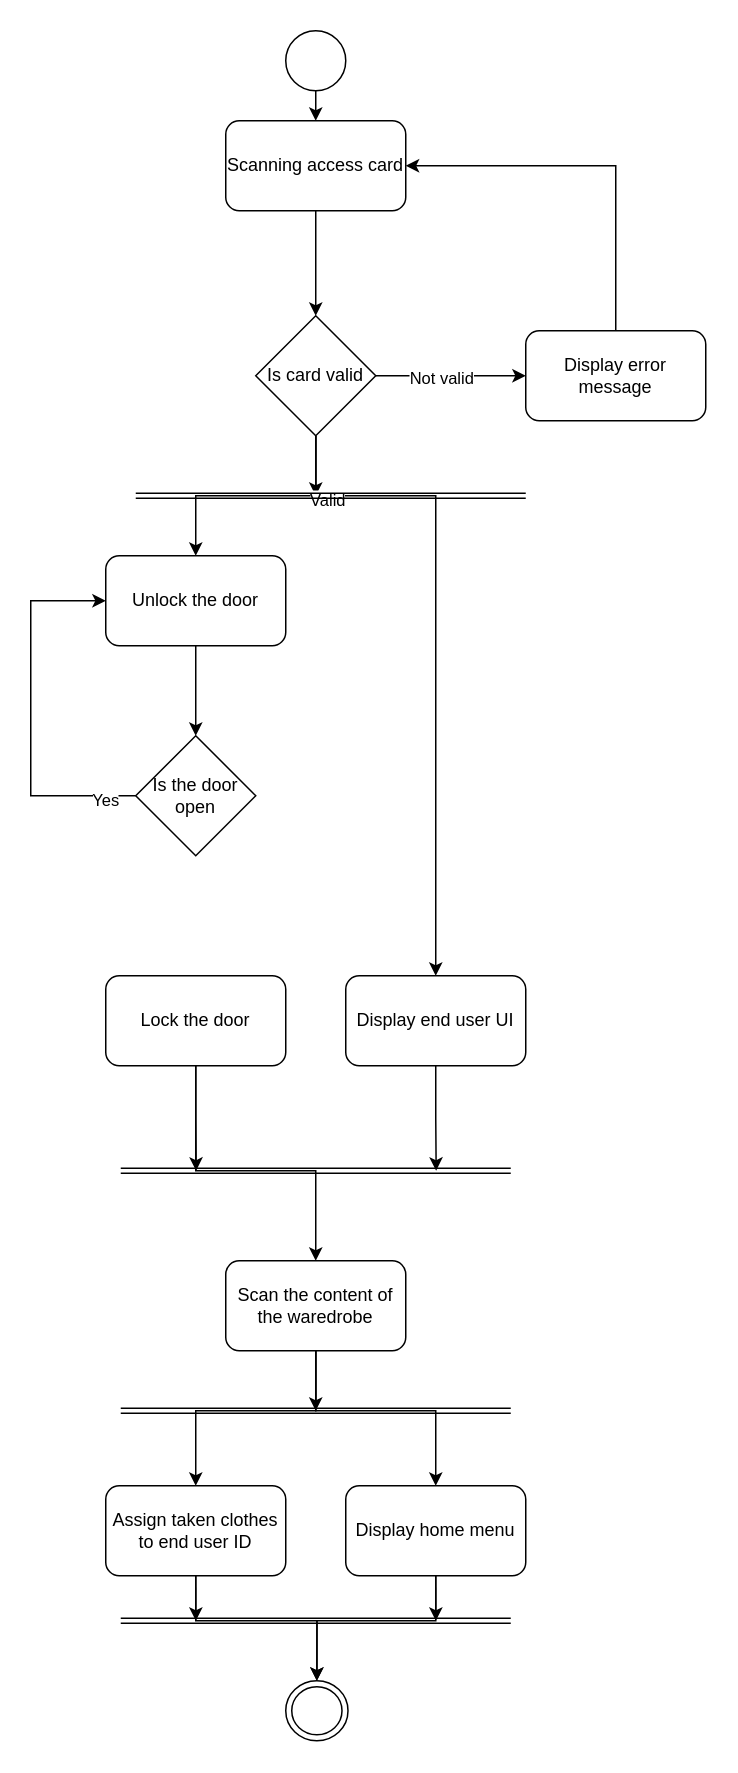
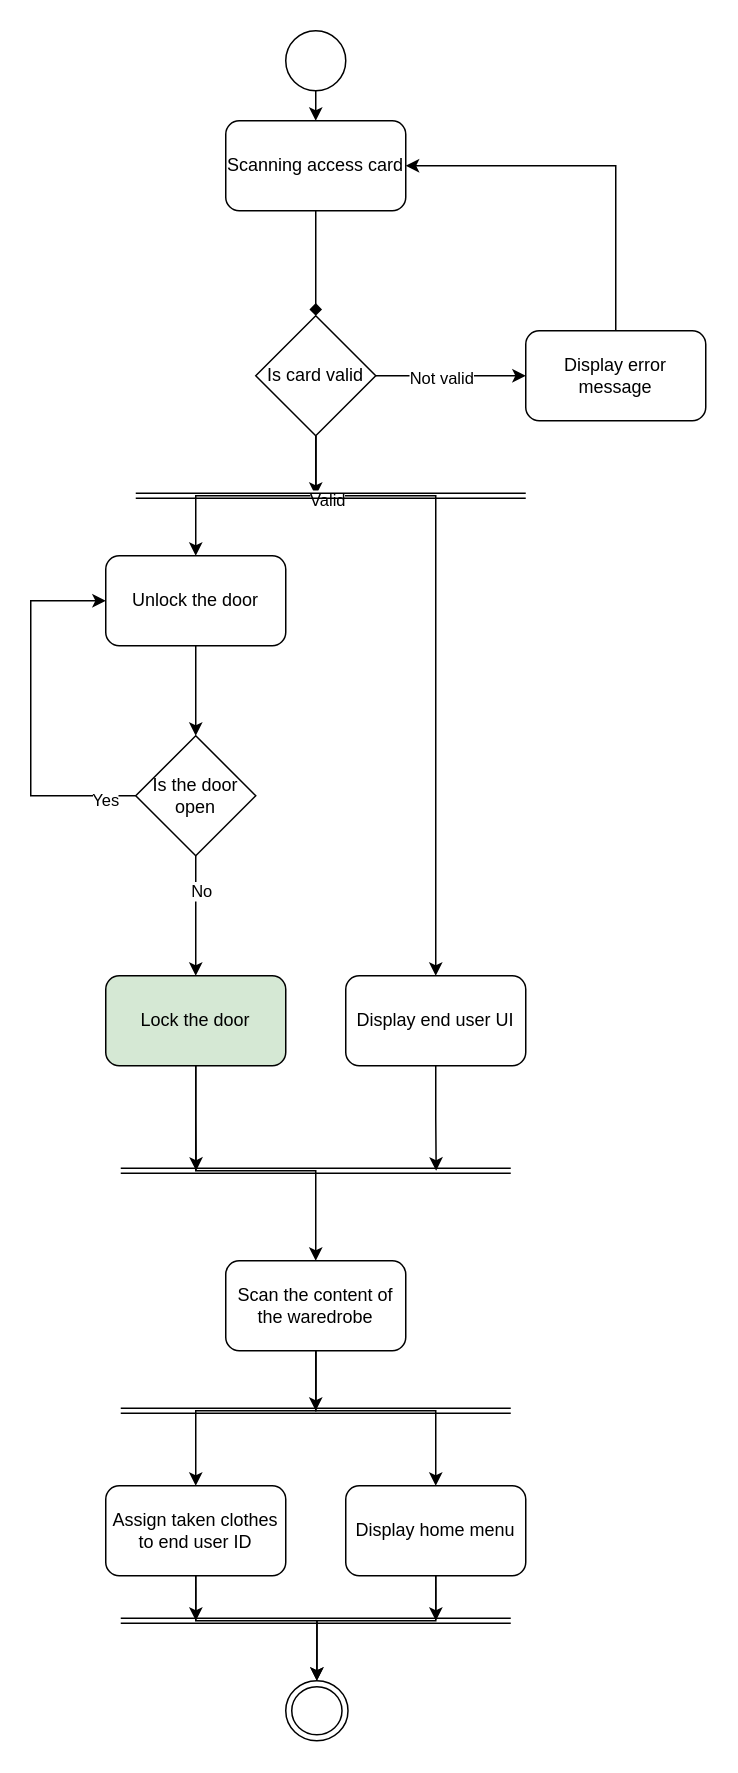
(316, 304) -> (316, 303)
none -> (196, 911)
(196, 1021) -> (196, 1021)
